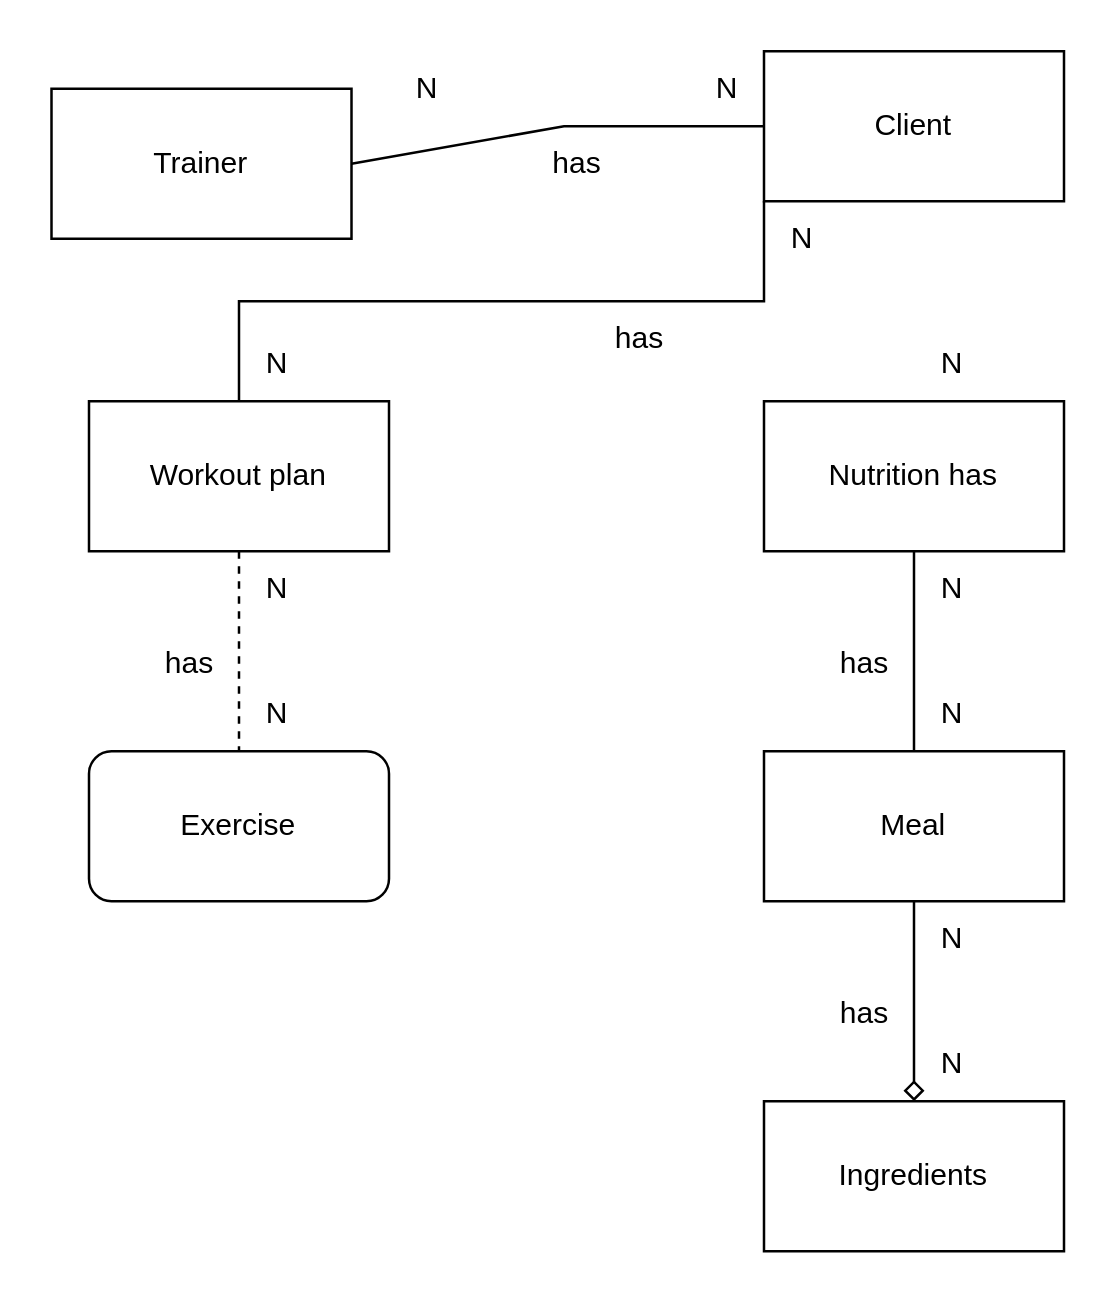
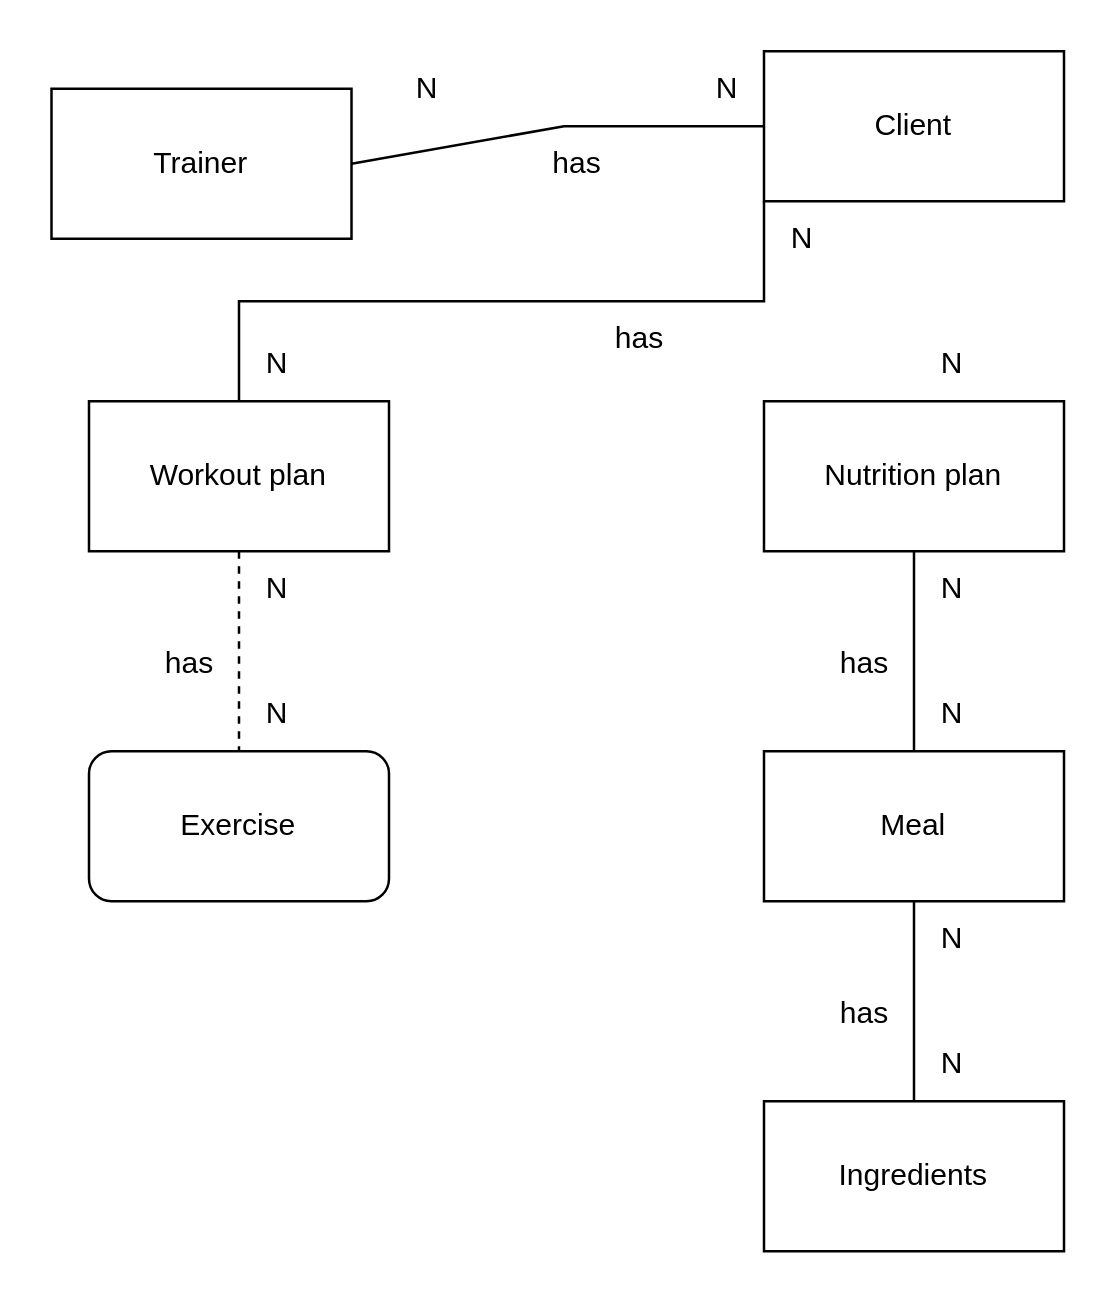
(914, 476) -> (914, 476)
(914, 1081) -> (914, 1090)
